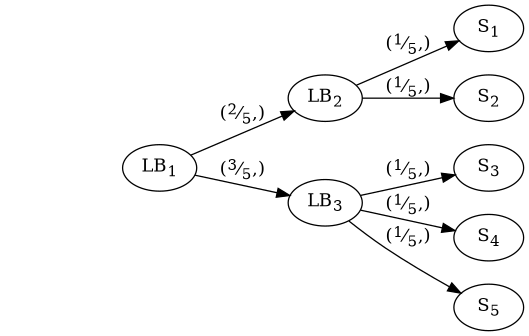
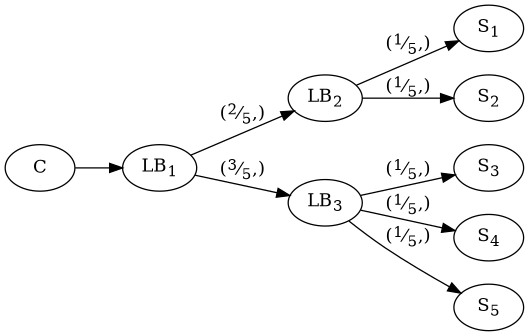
none -> (40, 168)
